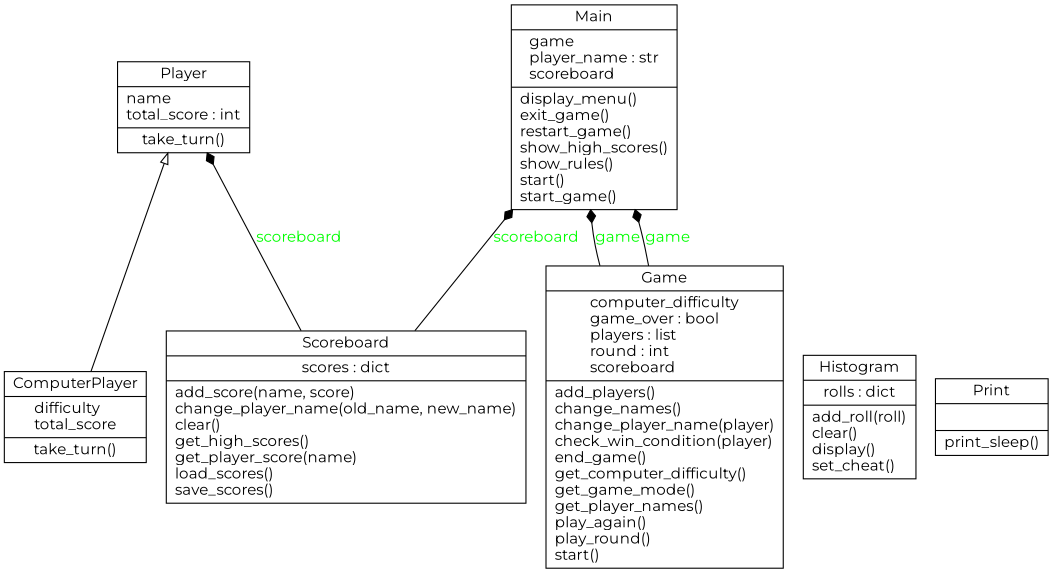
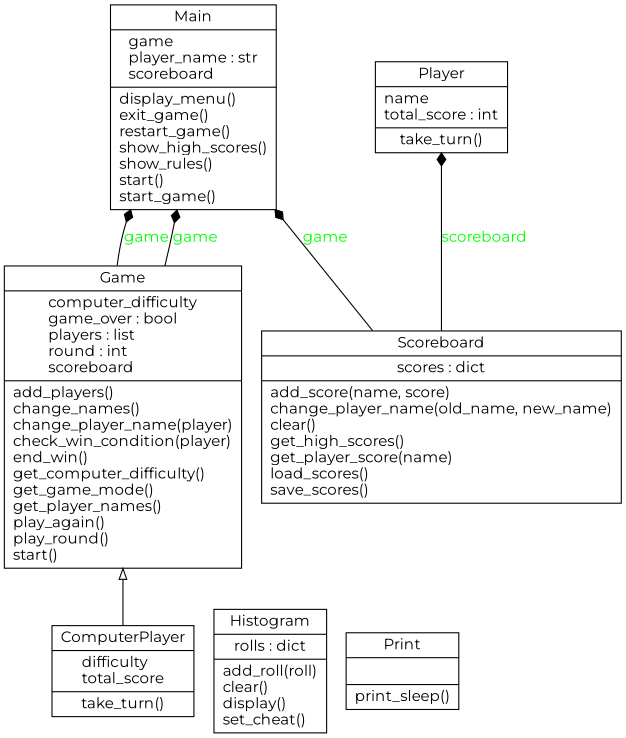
(536, 238) -> (326, 238)
(128, 267) -> (123, 603)
(601, 458) -> (51, 458)
